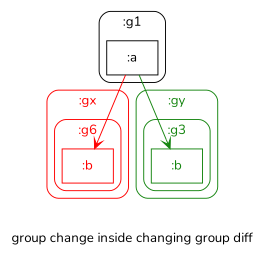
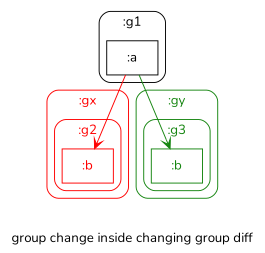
(88, 130) -> (88, 130)
